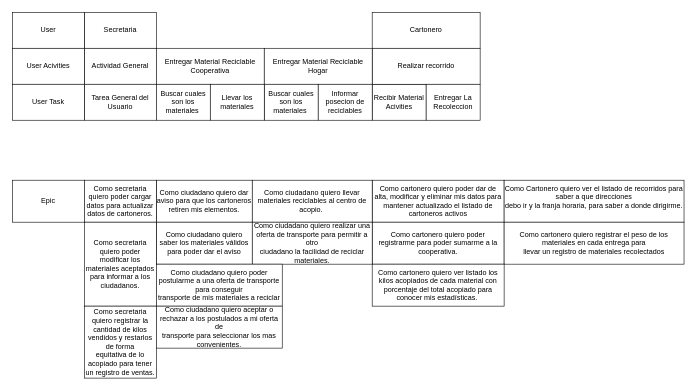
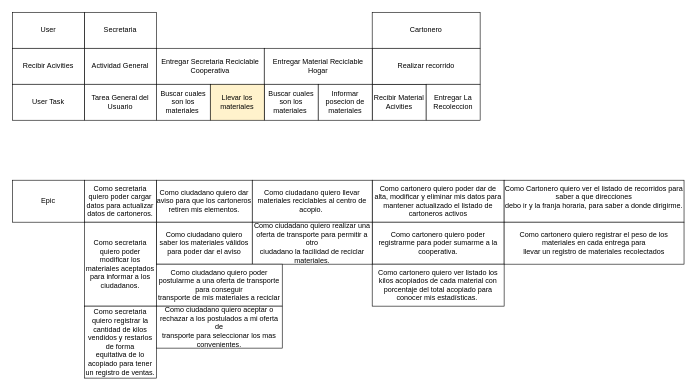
(48, 66) -> (48, 66)
(210, 66) -> (210, 66)
(237, 102) -> (237, 102)
(345, 102) -> (345, 102)
